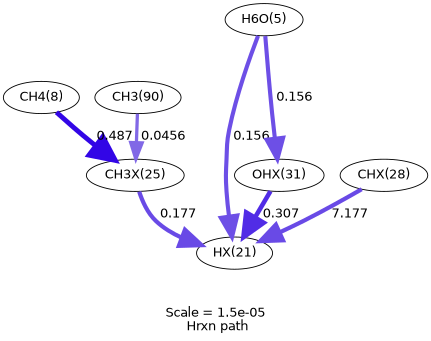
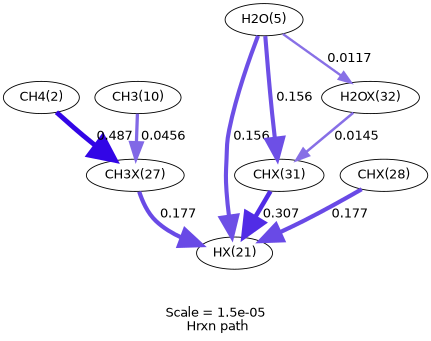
(264, 20) -> (264, 20)
(41, 97) -> (41, 97)
(138, 97) -> (138, 97)
none -> (371, 97)
(135, 175) -> (135, 175)
(279, 175) -> (279, 175)
(348, 214) -> (348, 214)
